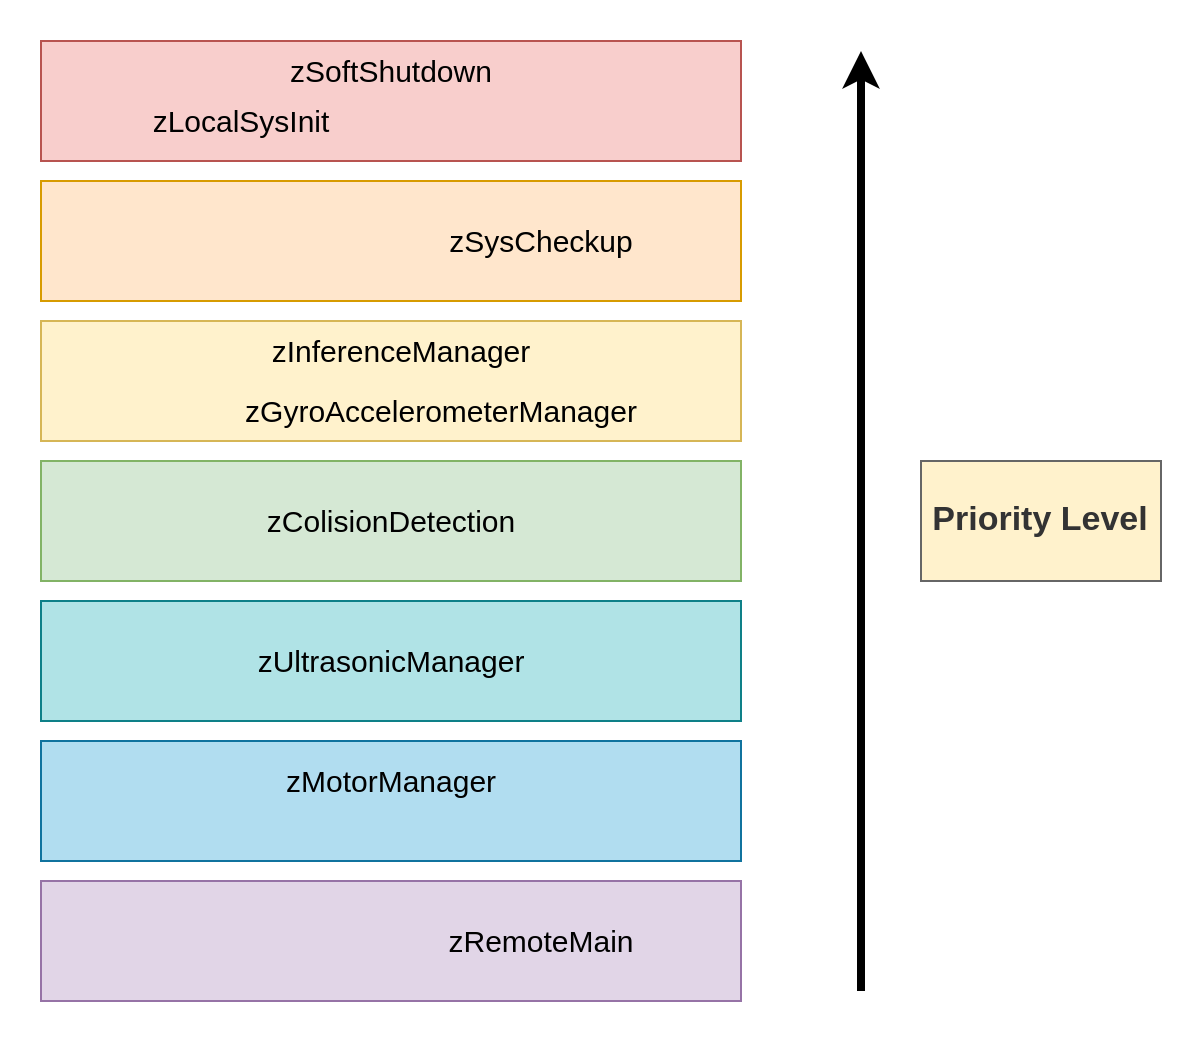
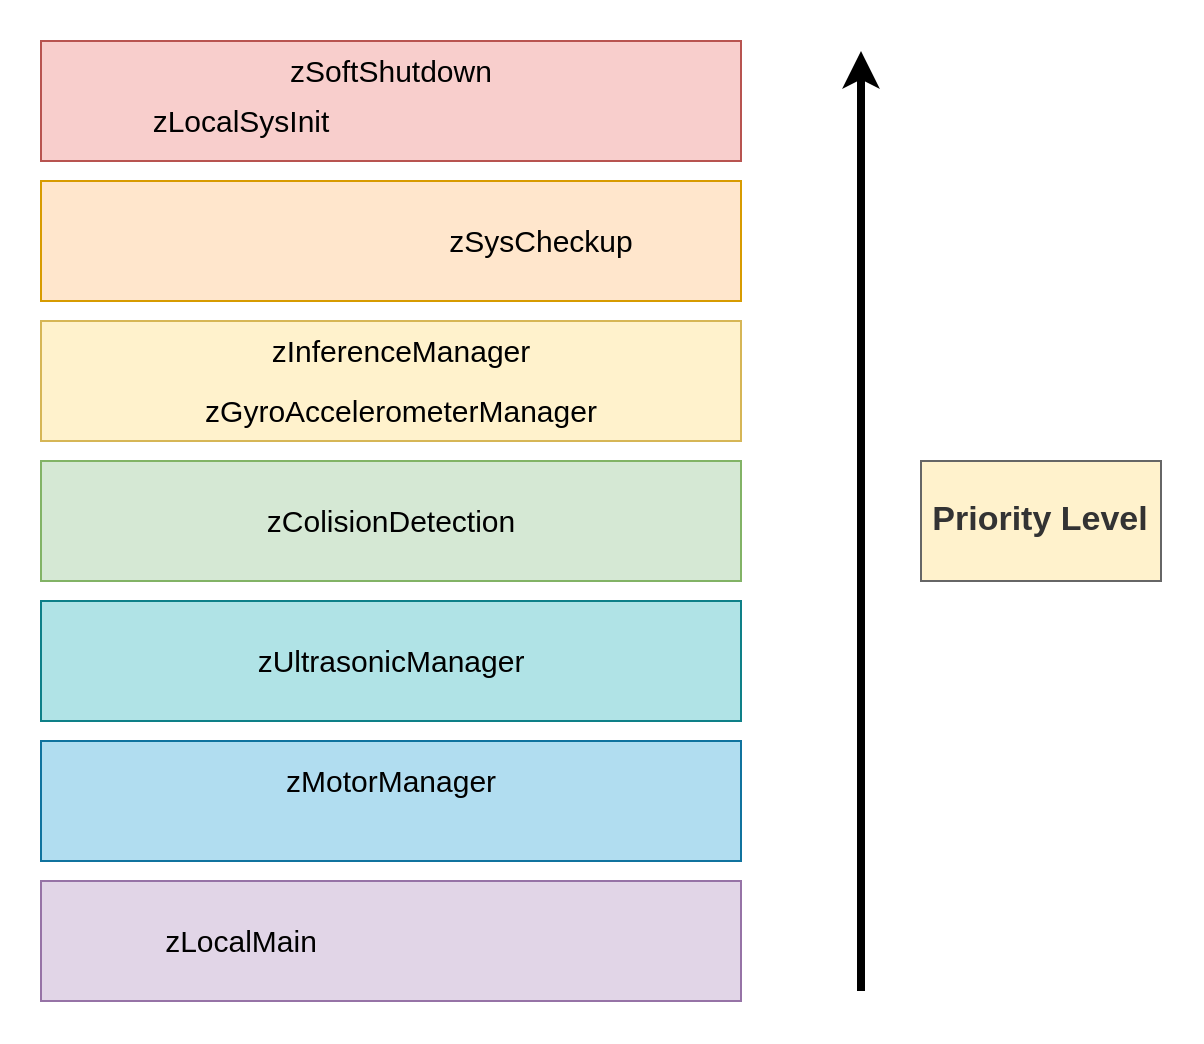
(441, 411) -> (401, 411)
none -> (241, 941)
(541, 941) -> none
